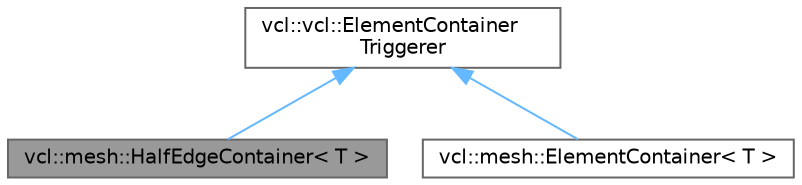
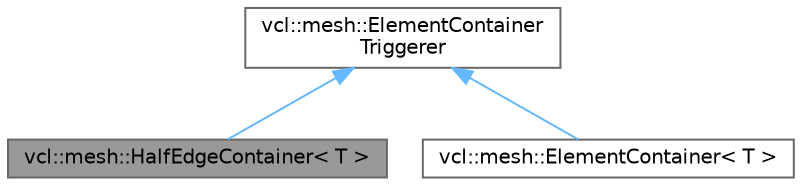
(403, 38) -> (403, 38)
